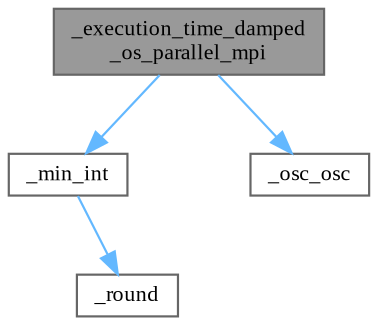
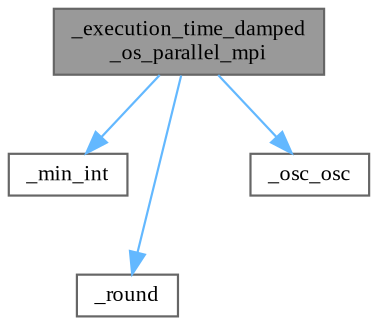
(93, 225) -> (159, 164)
